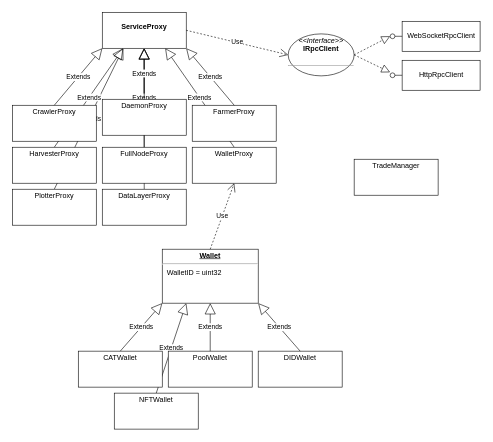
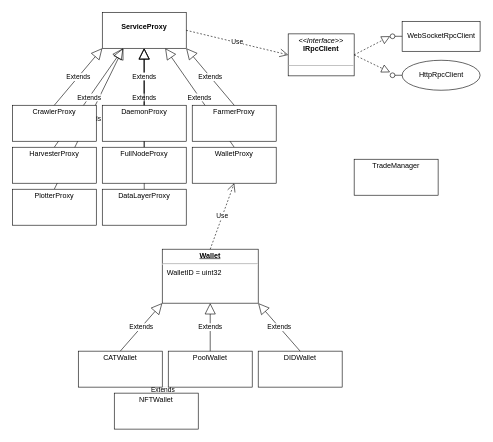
(321, 55) -> (321, 55)
(441, 75) -> (441, 75)
(144, 117) -> (144, 123)
(173, 343) -> (157, 393)
